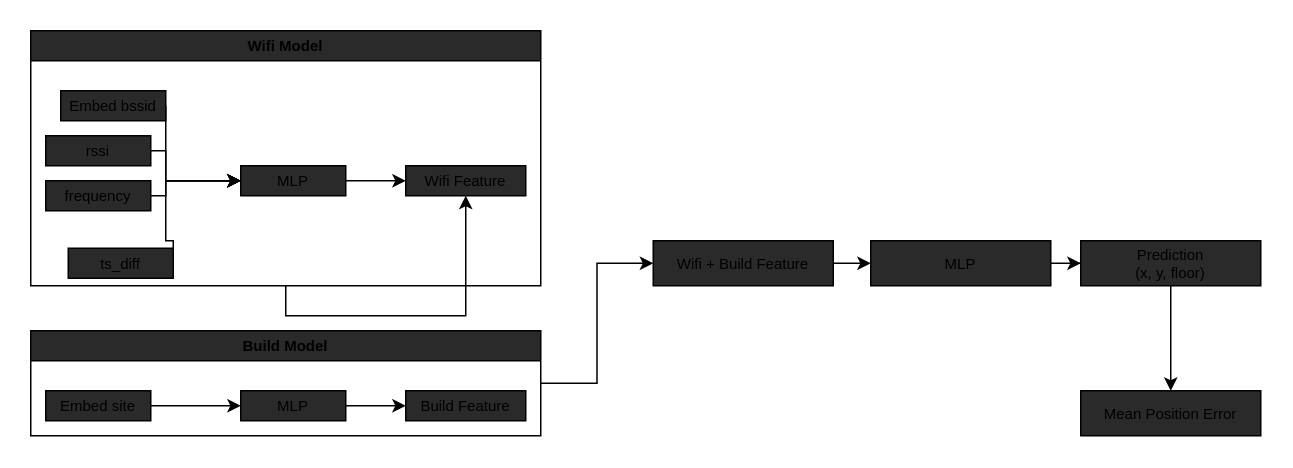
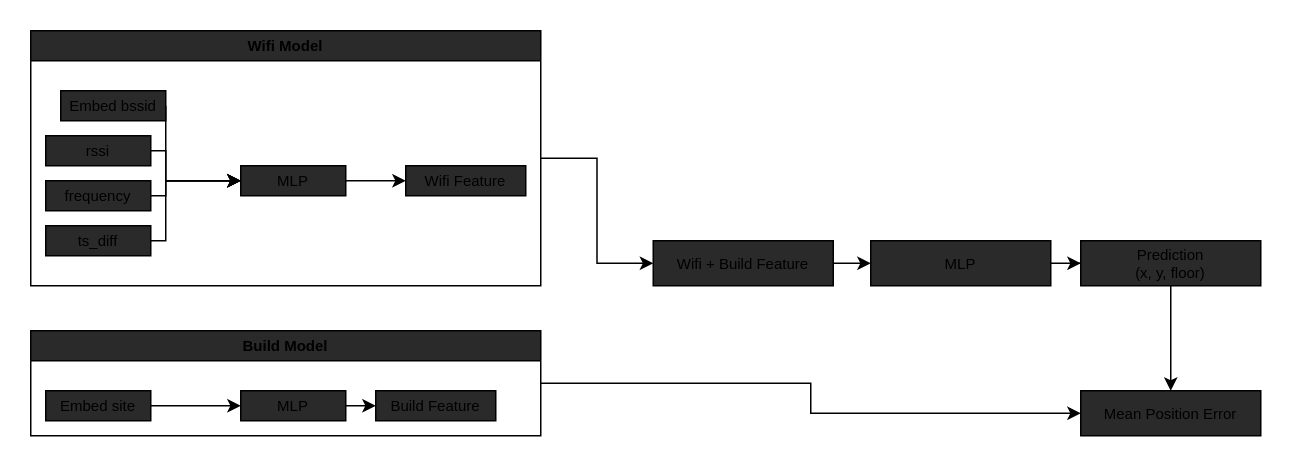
(121, 263) -> (98, 241)
(417, 316) -> (597, 182)
(597, 326) -> (817, 413)
(466, 406) -> (436, 406)
